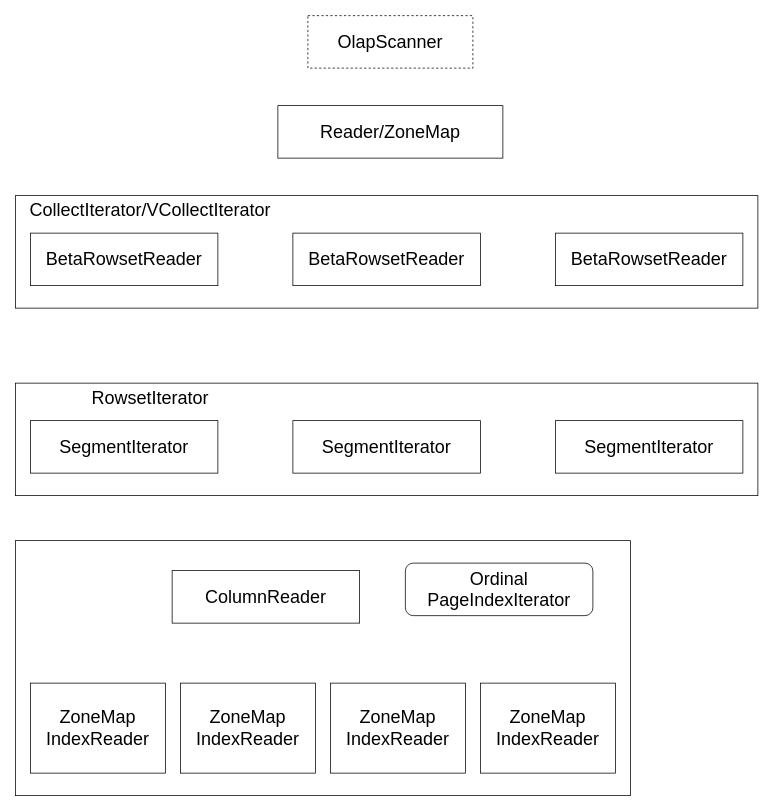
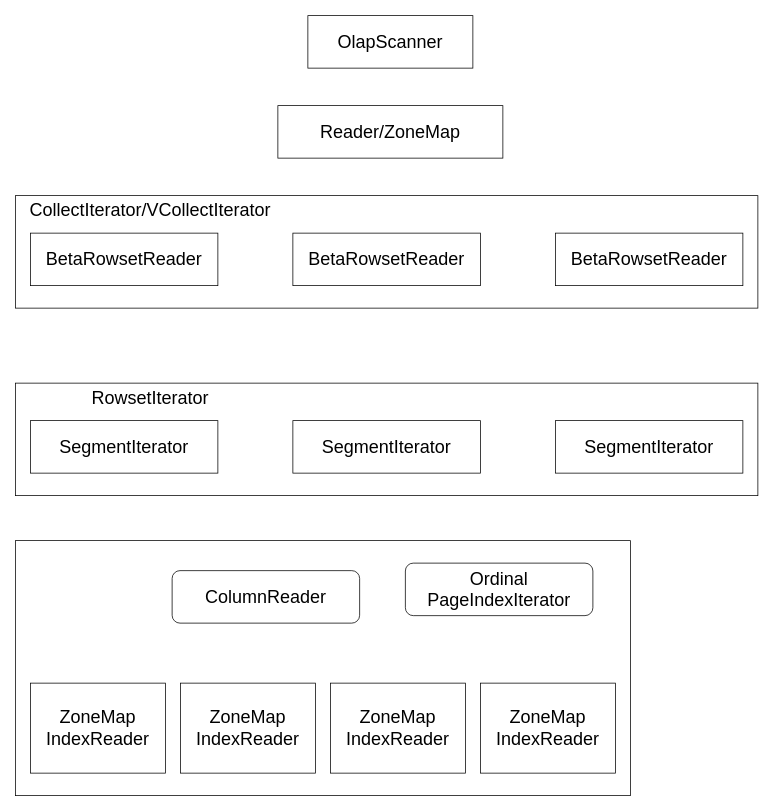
(390, 42) -> (390, 42)
(266, 597) -> (266, 597)
